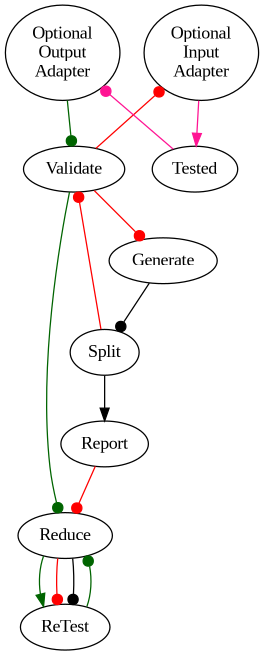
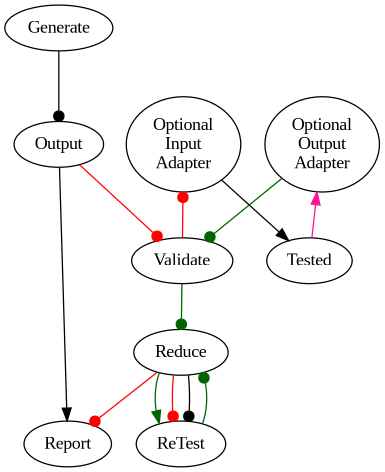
(198, 117) -> (256, 211)
(142, 122) -> (314, 221)
(115, 211) -> none
(105, 352) -> (59, 144)
(87, 485) -> (128, 395)
